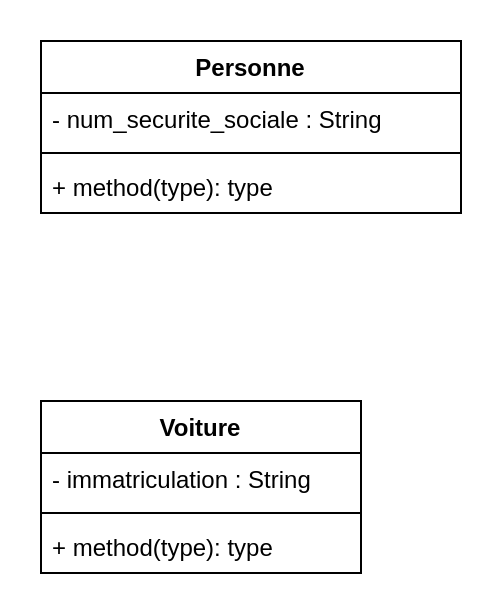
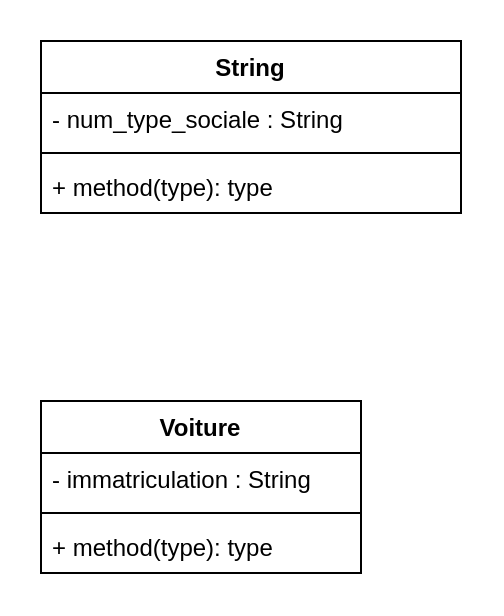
(251, 69) -> (251, 69)
(236, 121) -> (213, 121)
